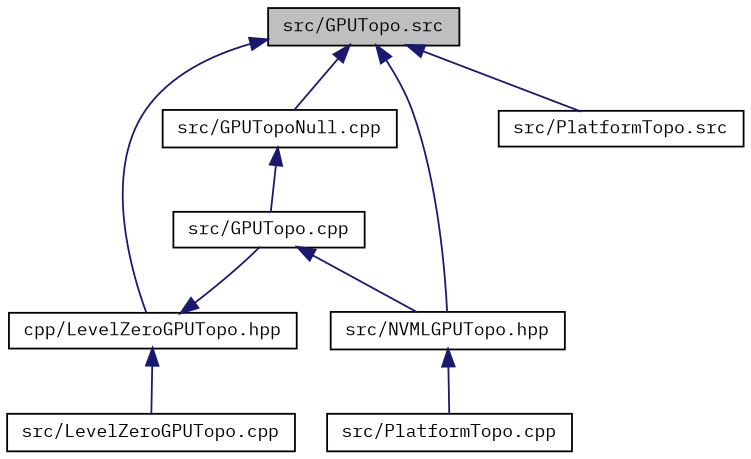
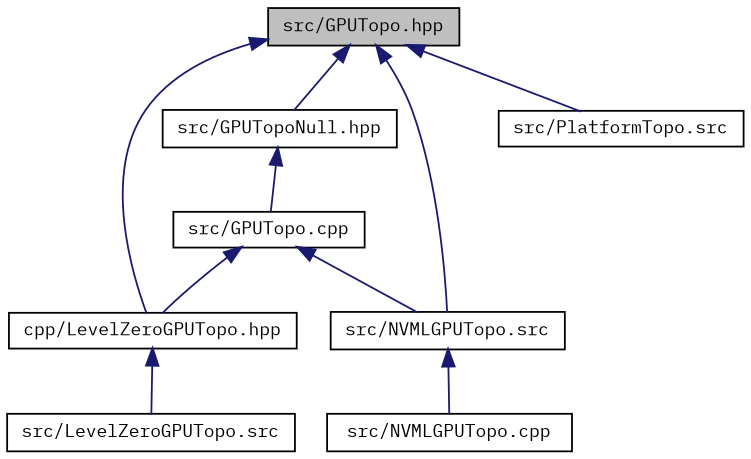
(364, 27) -> (364, 27)
(280, 129) -> (280, 129)
(228, 276) -> (194, 285)
(448, 331) -> (448, 331)
(151, 433) -> (151, 433)
(450, 433) -> (450, 433)
